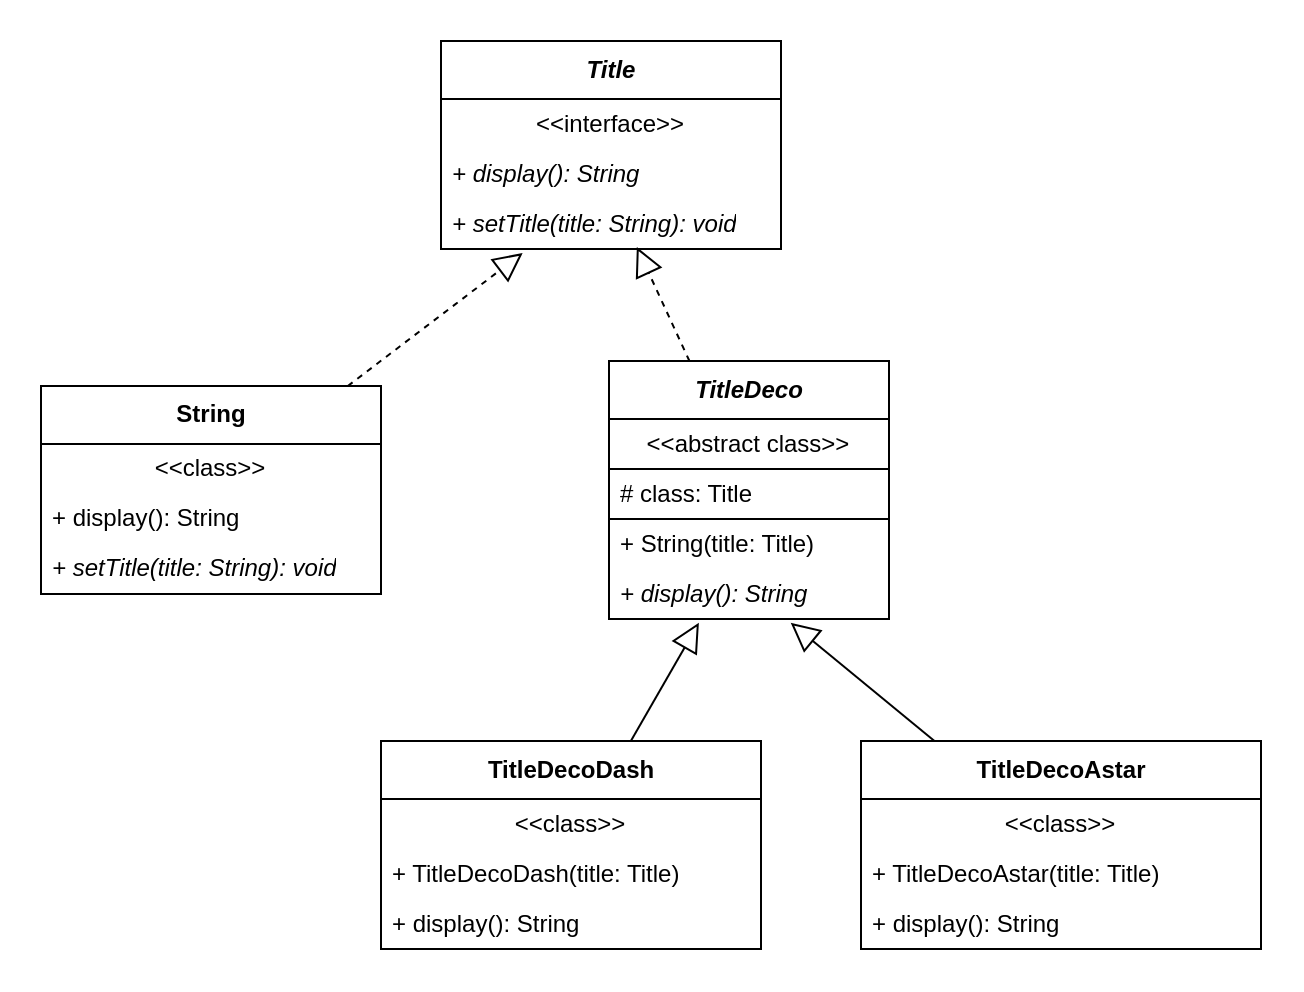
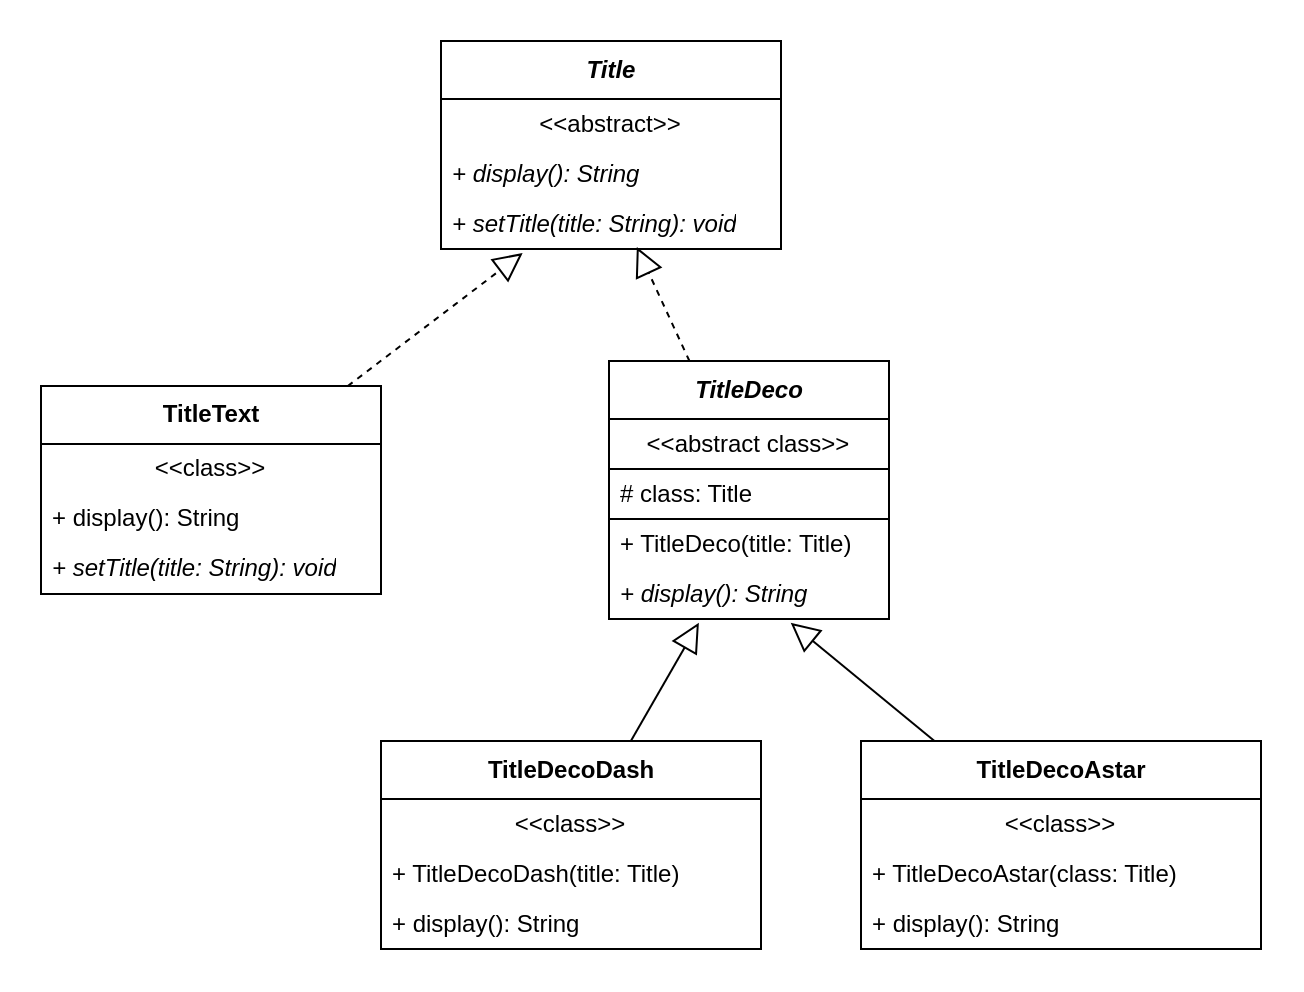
(611, 125) -> (611, 125)
(212, 415) -> (212, 415)
(744, 545) -> (761, 545)
(1047, 875) -> (1050, 875)
